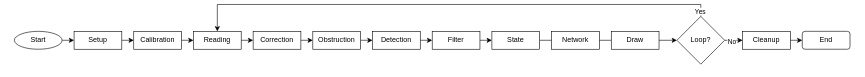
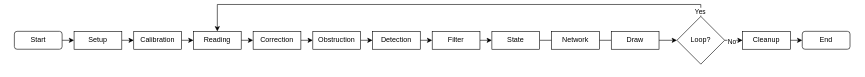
(36, 41) -> (36, 41)
